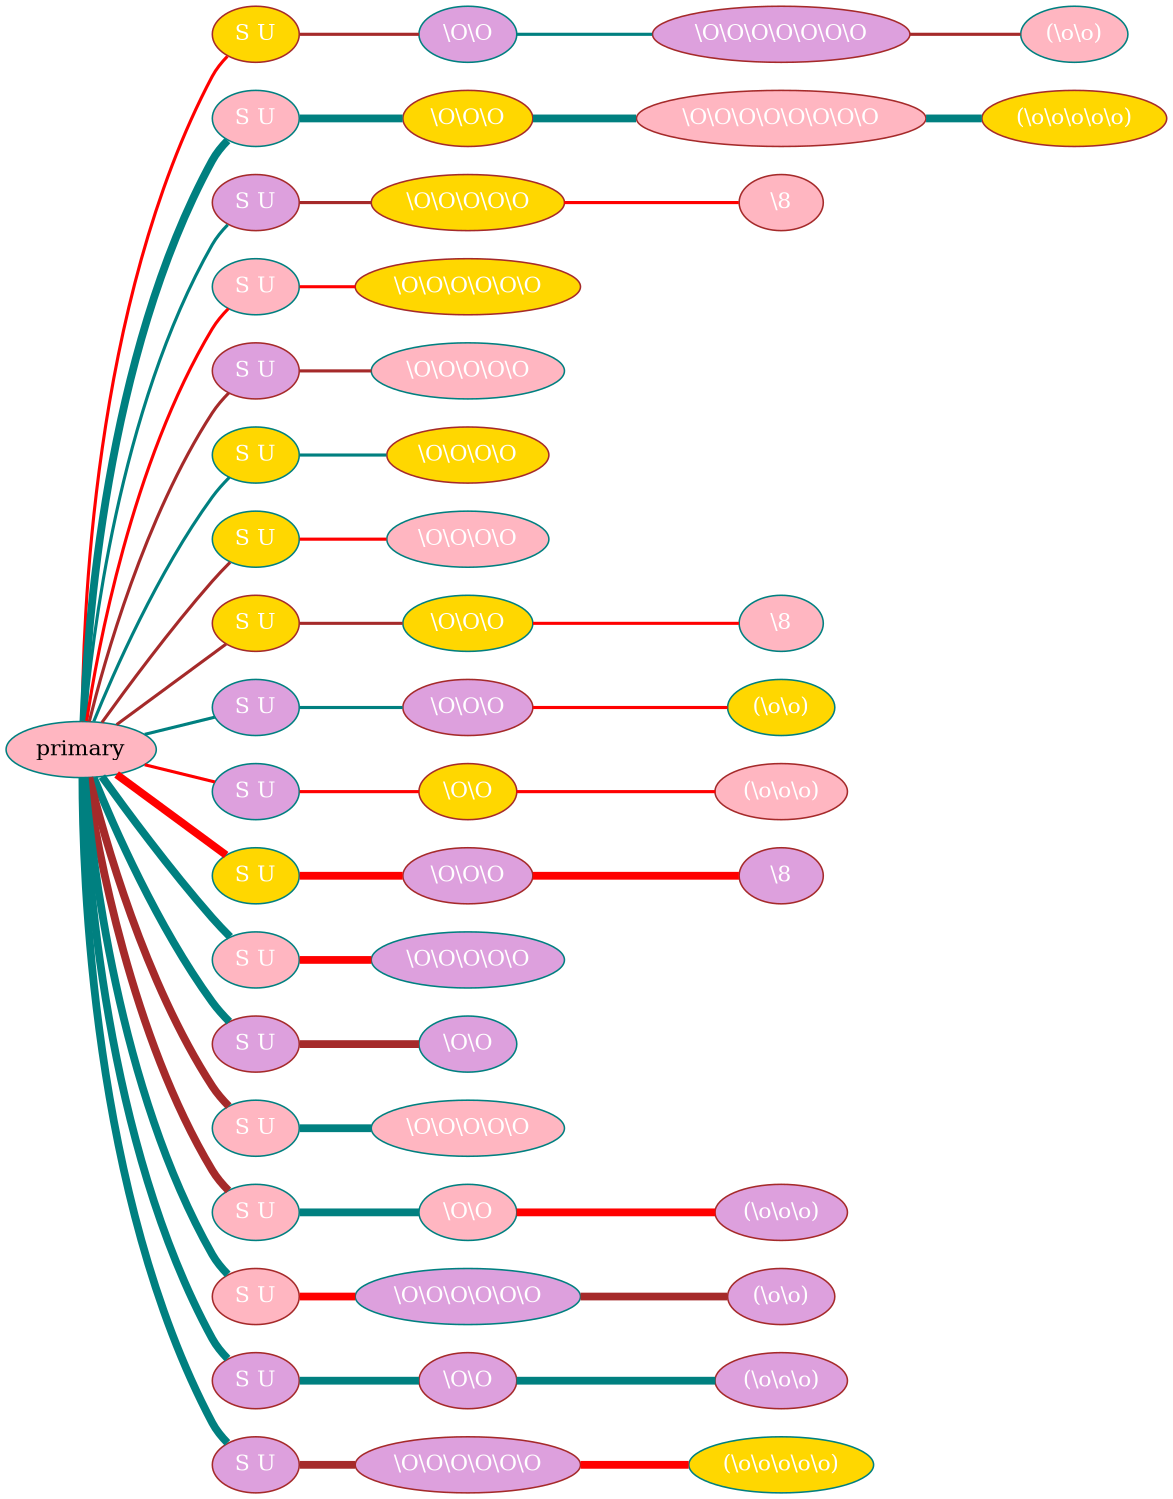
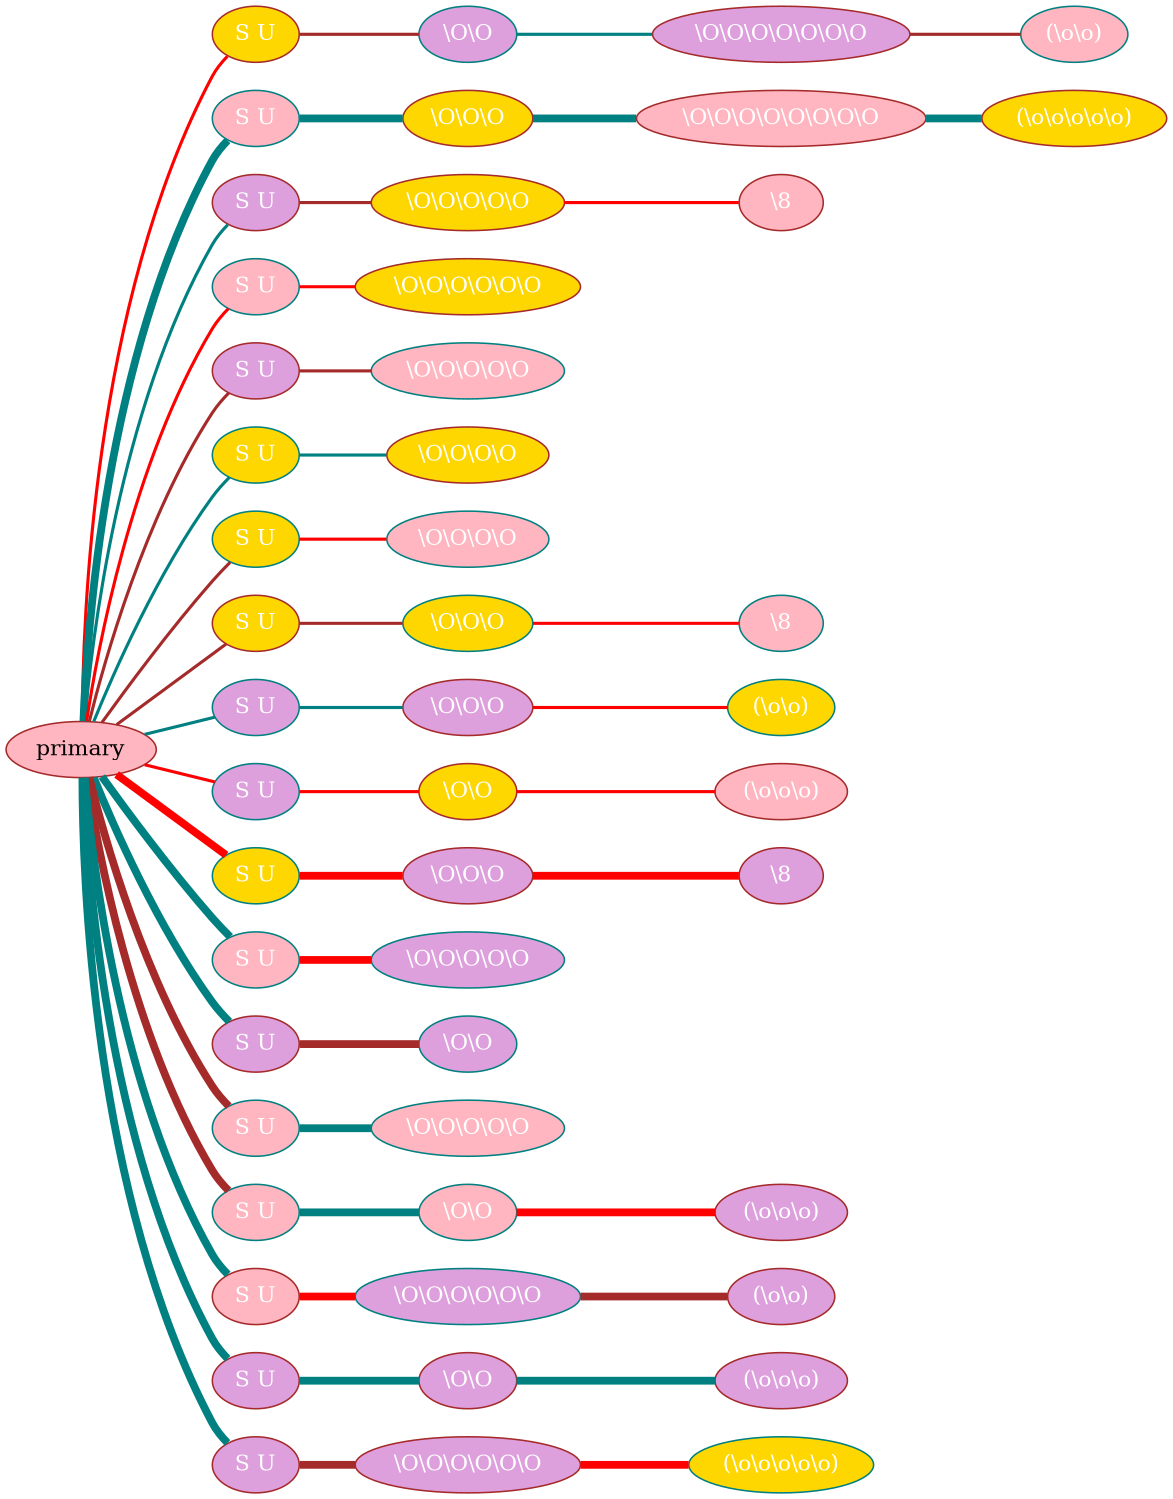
(81, 750) -> (81, 750)
